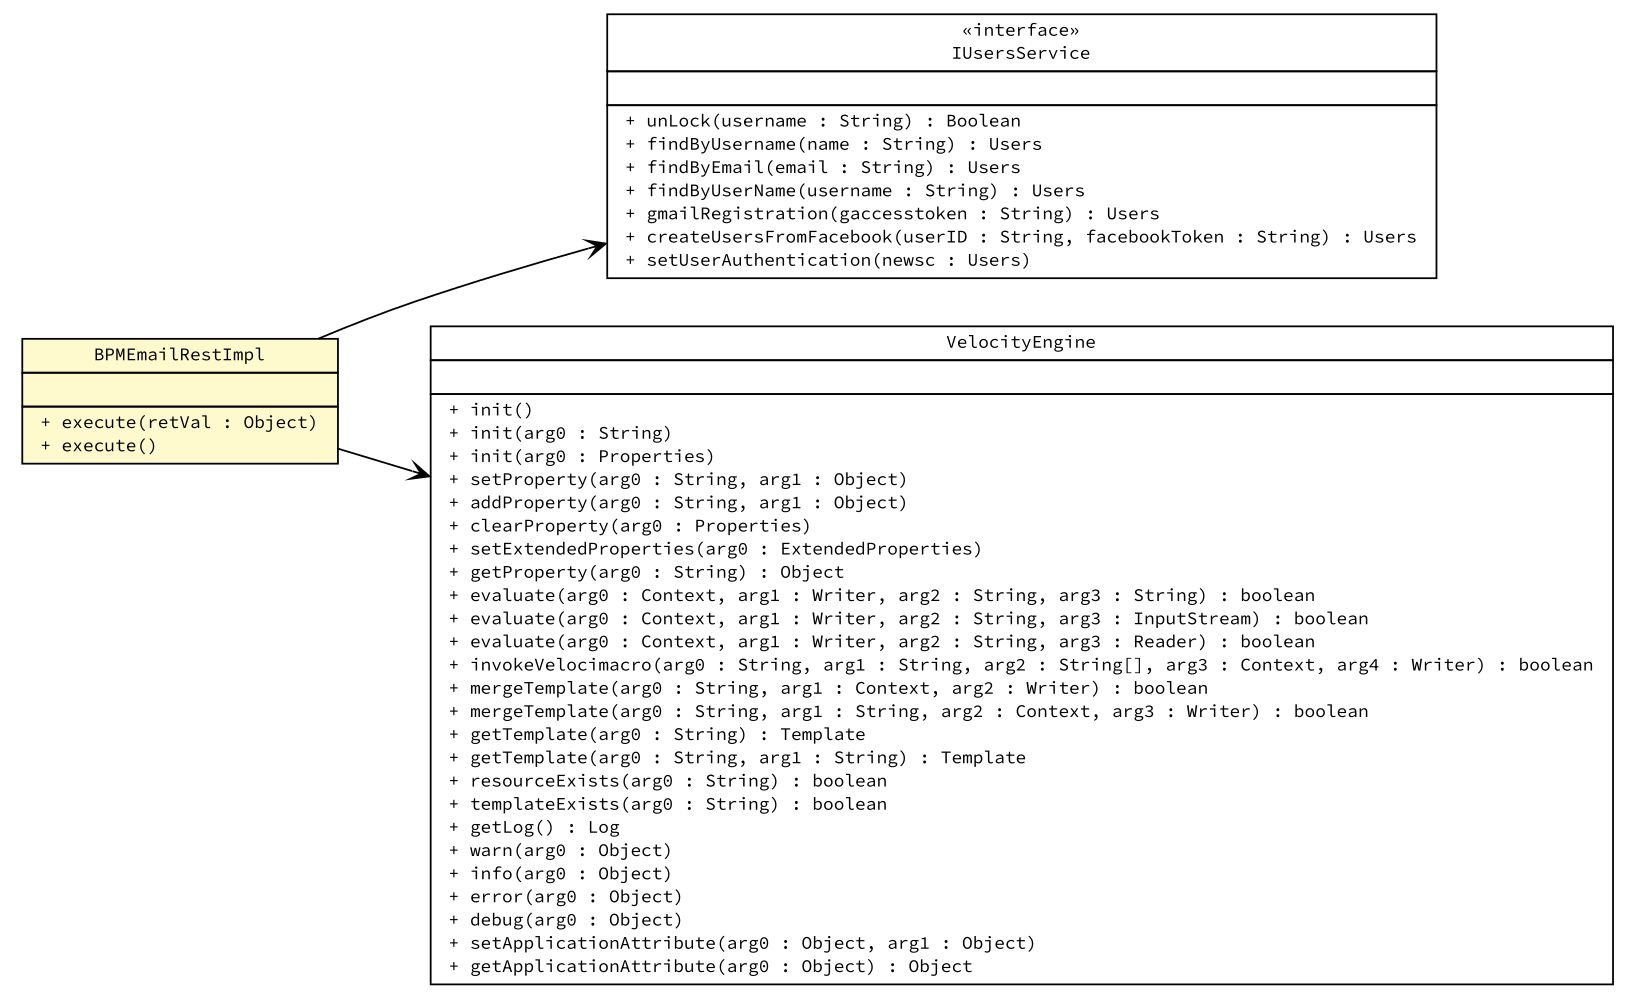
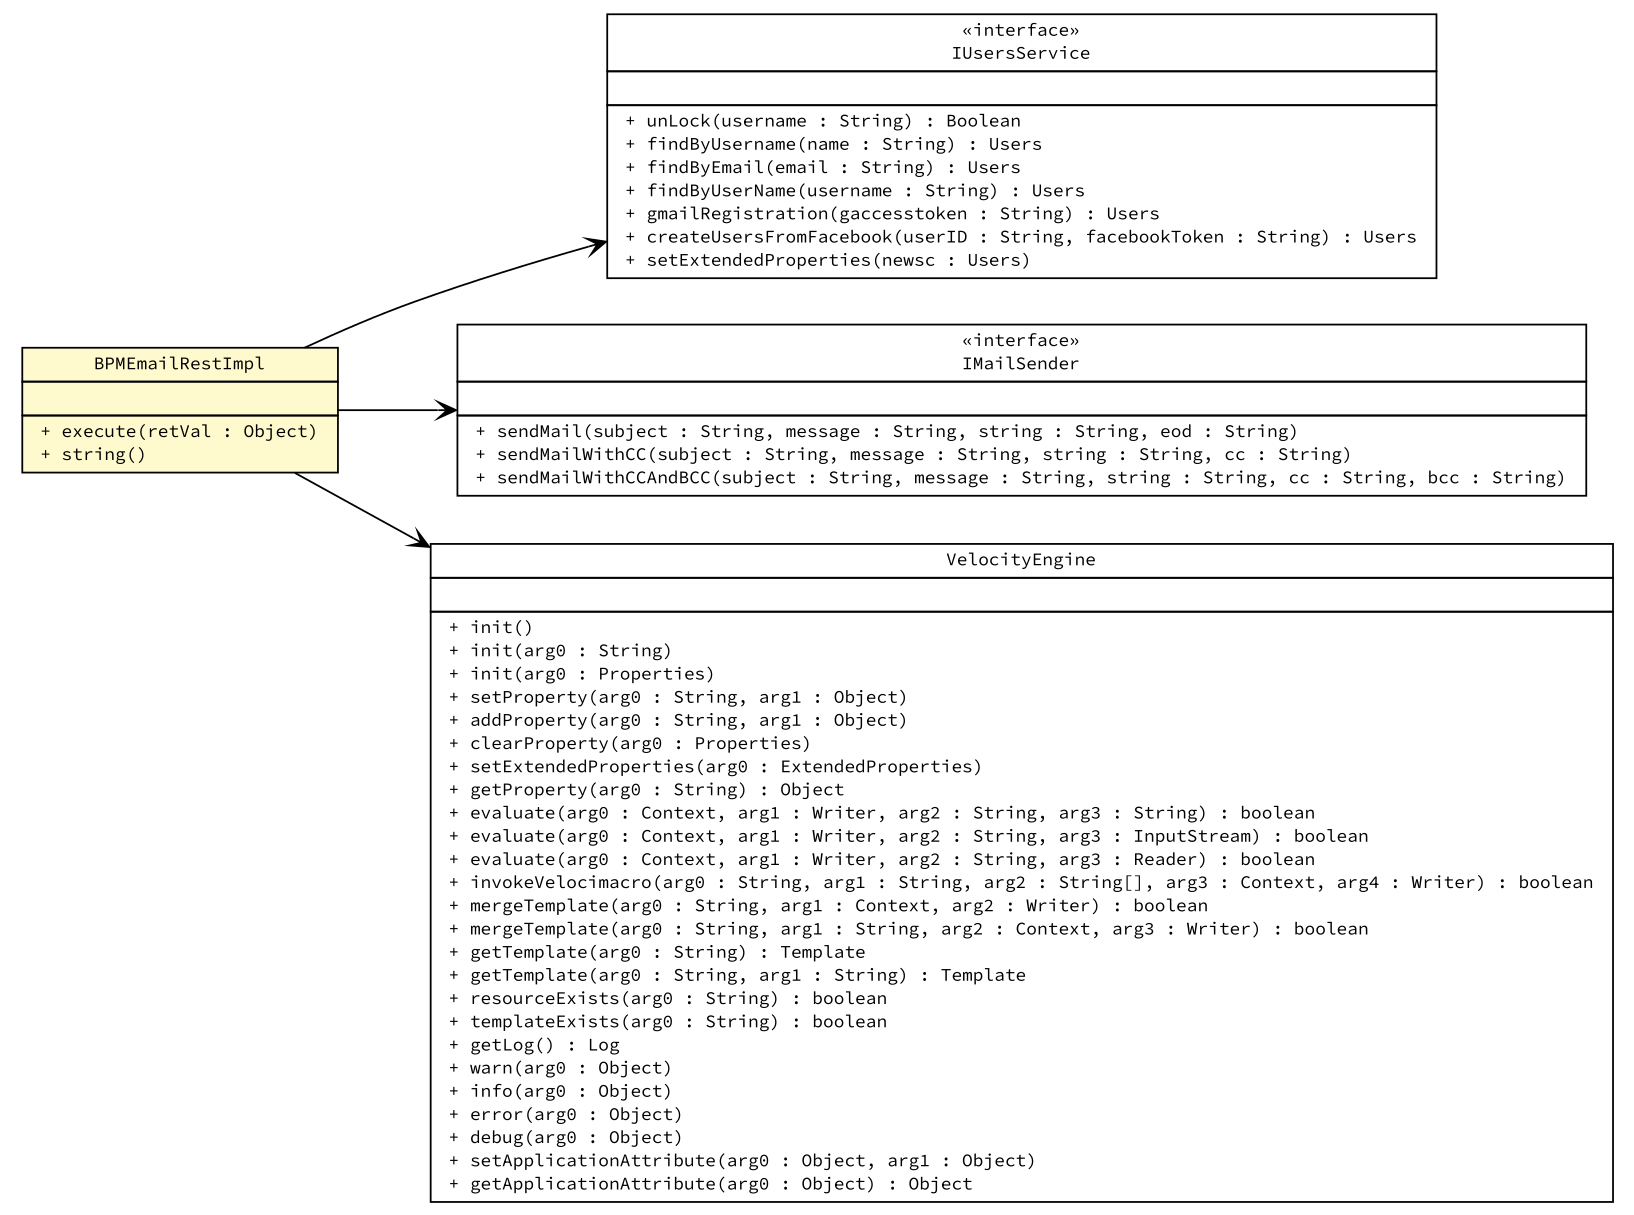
(829, 260) -> (829, 260)
none -> (1021, 410)
(100, 446) -> (95, 455)
